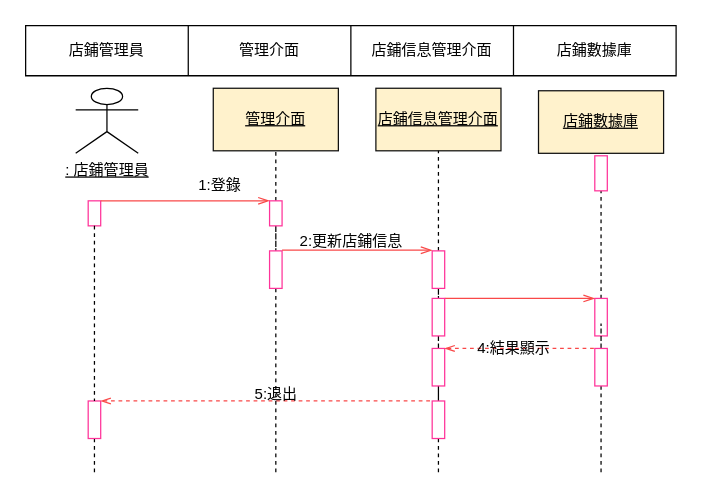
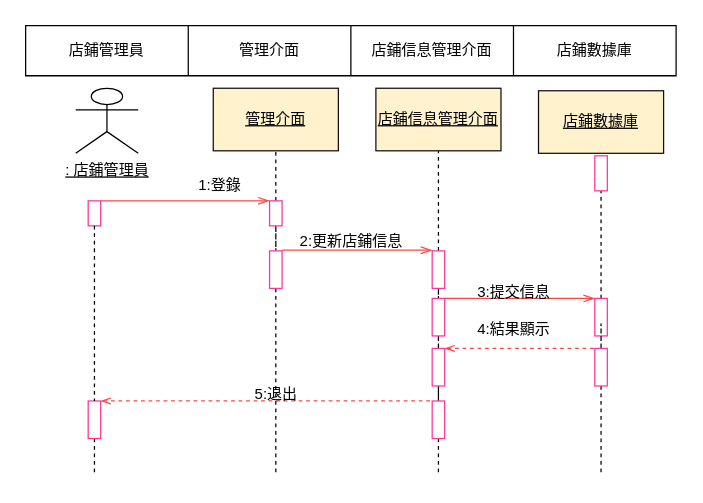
none -> (513, 292)
(513, 348) -> (513, 329)
